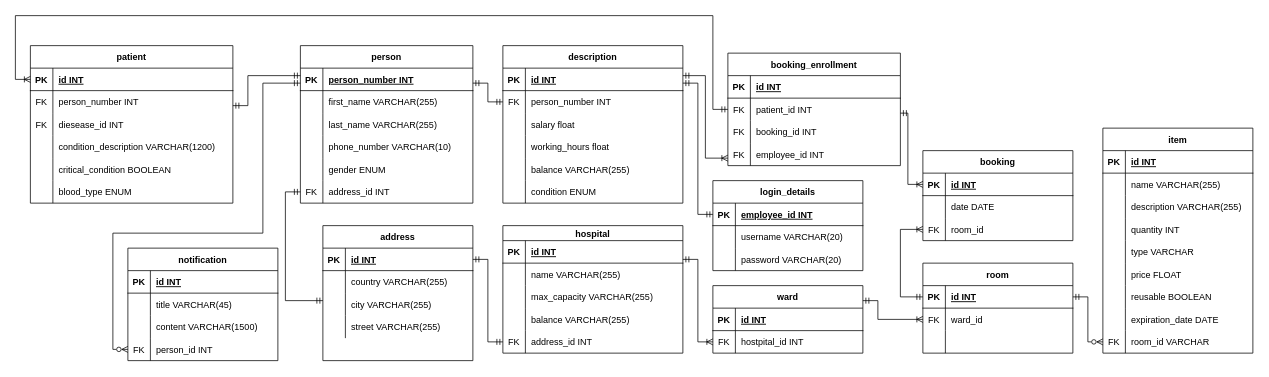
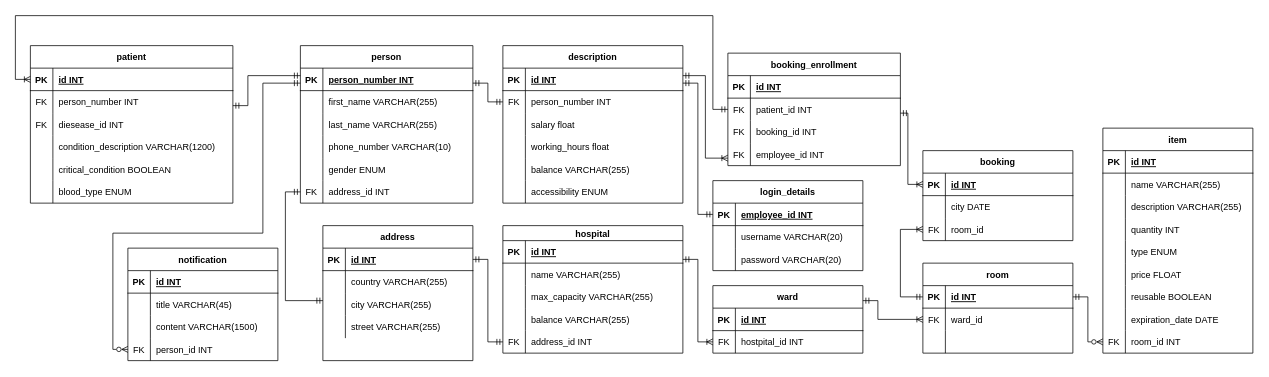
(563, 192) -> (571, 192)
(973, 207) -> (971, 207)
(1160, 252) -> (1153, 252)
(1166, 342) -> (1156, 342)
